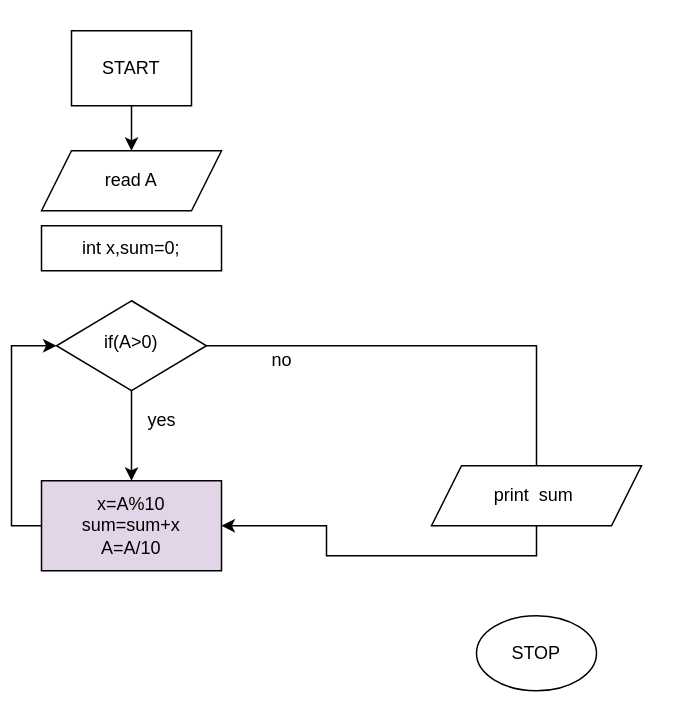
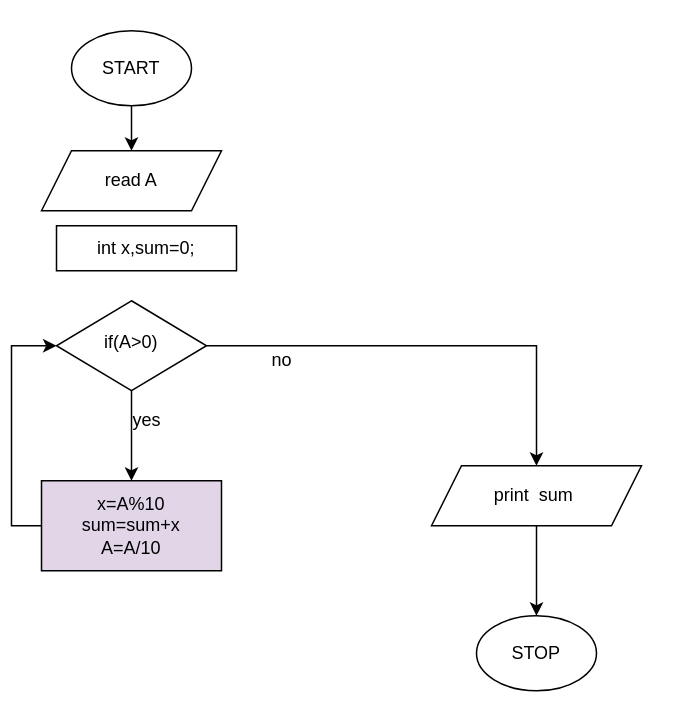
(131, 68) -> (131, 68)
(131, 248) -> (146, 248)
(161, 421) -> (146, 421)
(536, 458) -> (536, 454)
(370, 556) -> (536, 579)
